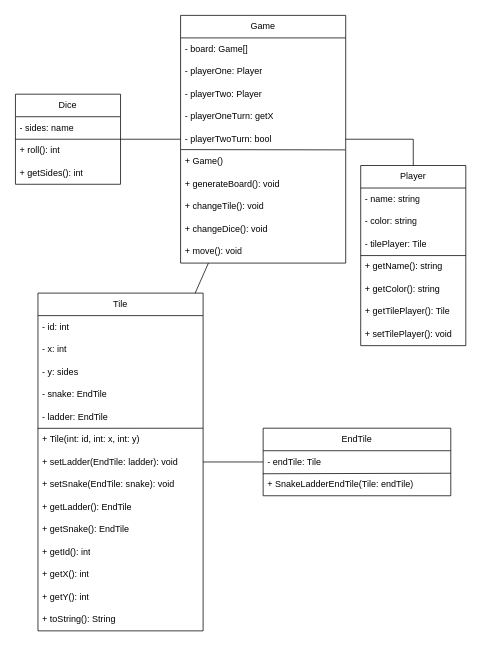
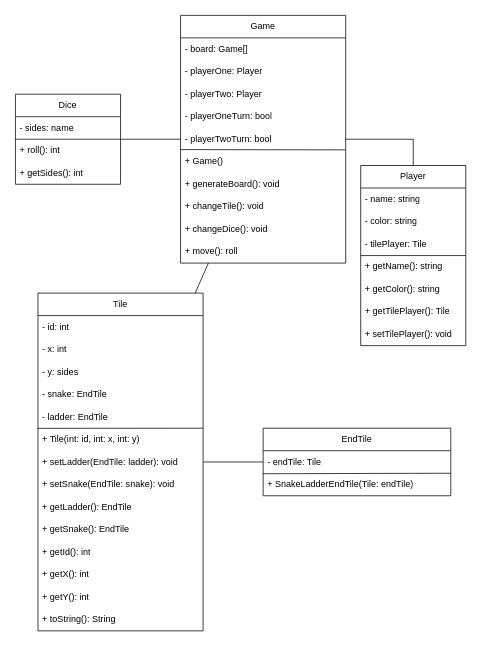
(233, 117) -> (232, 117)
(215, 252) -> (214, 252)
